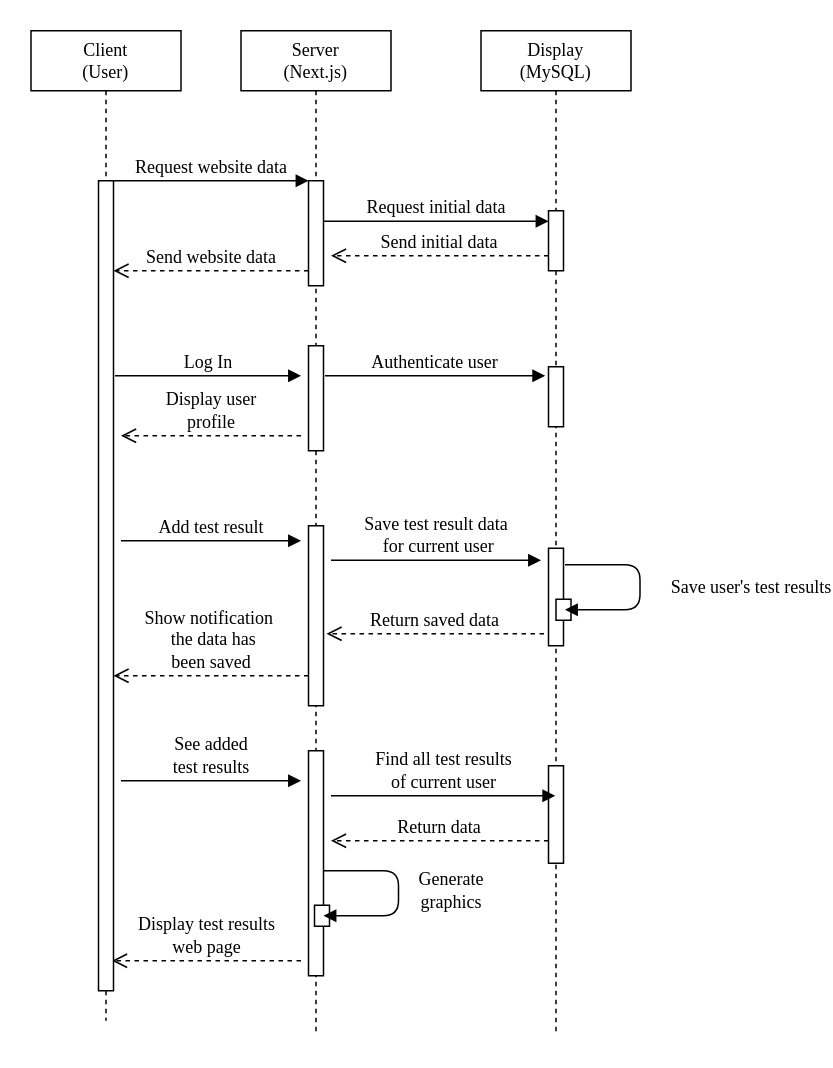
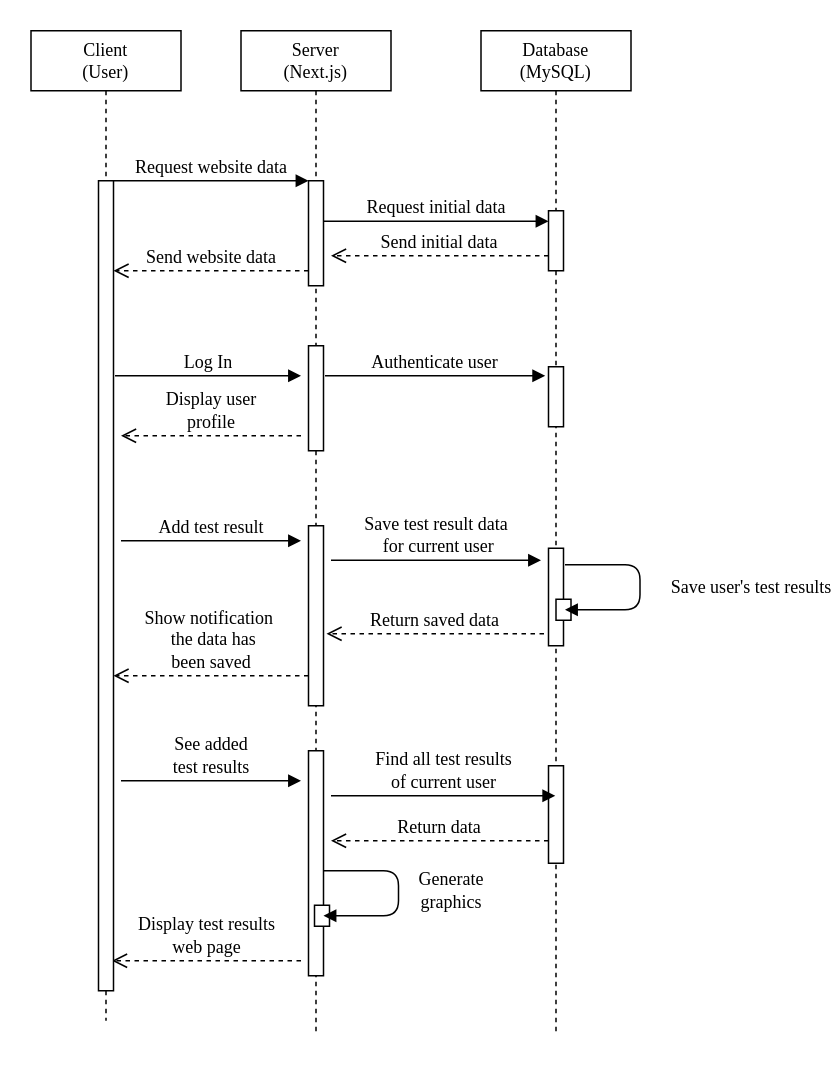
(556, 61) -> (556, 61)
